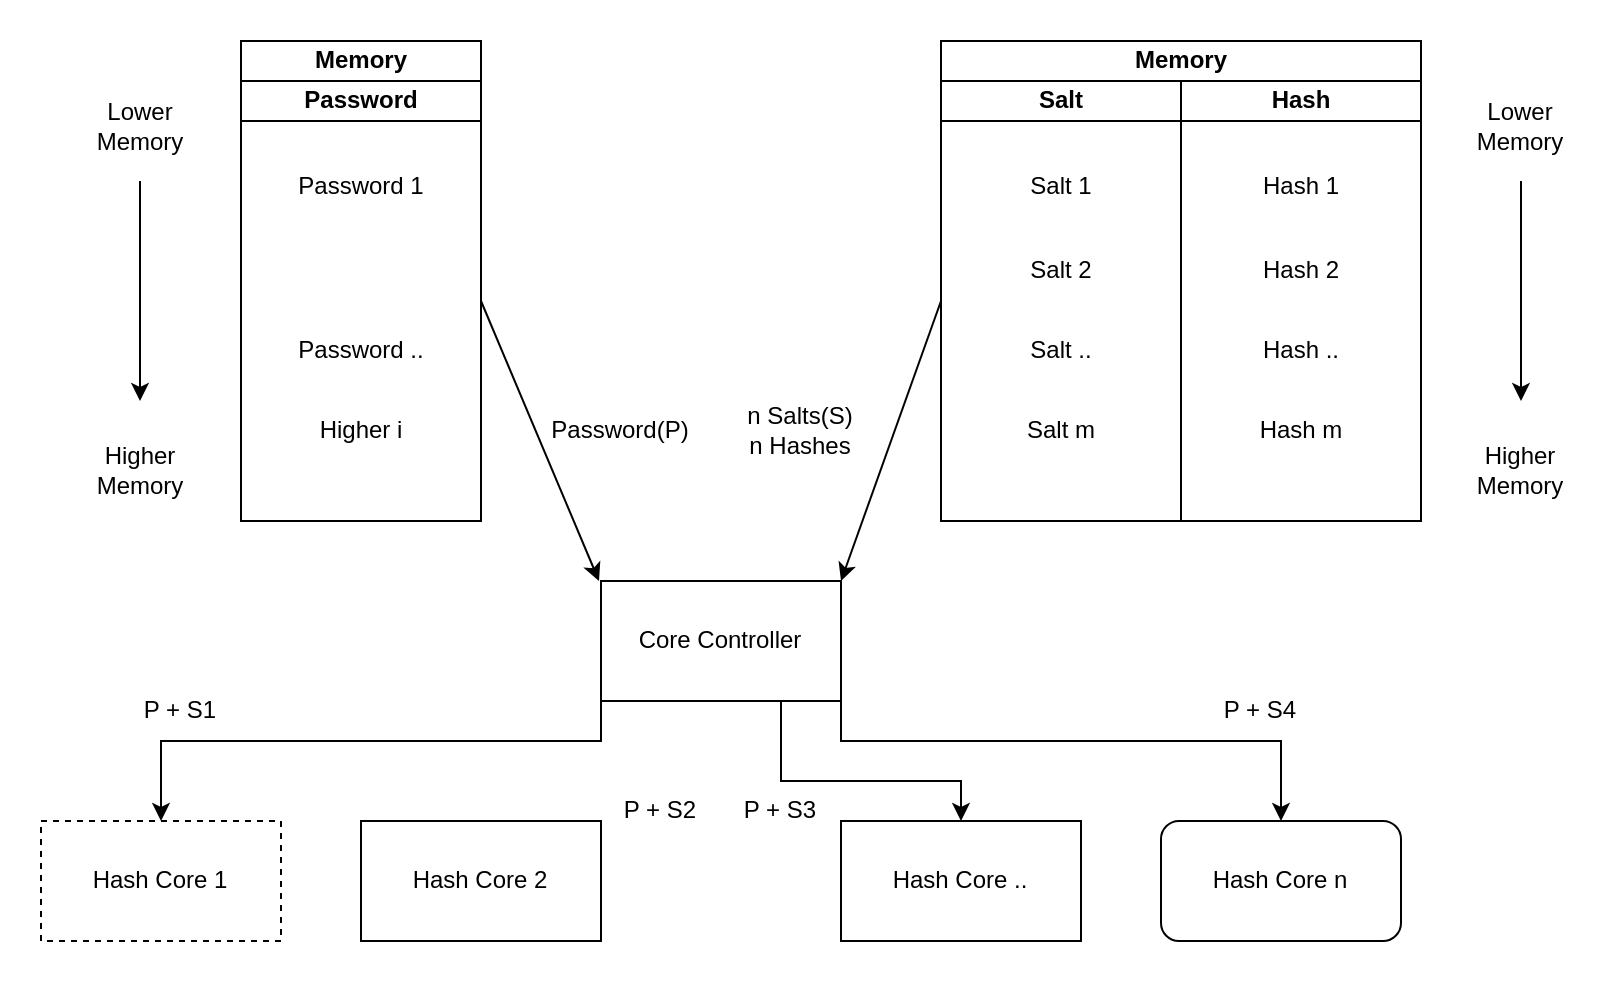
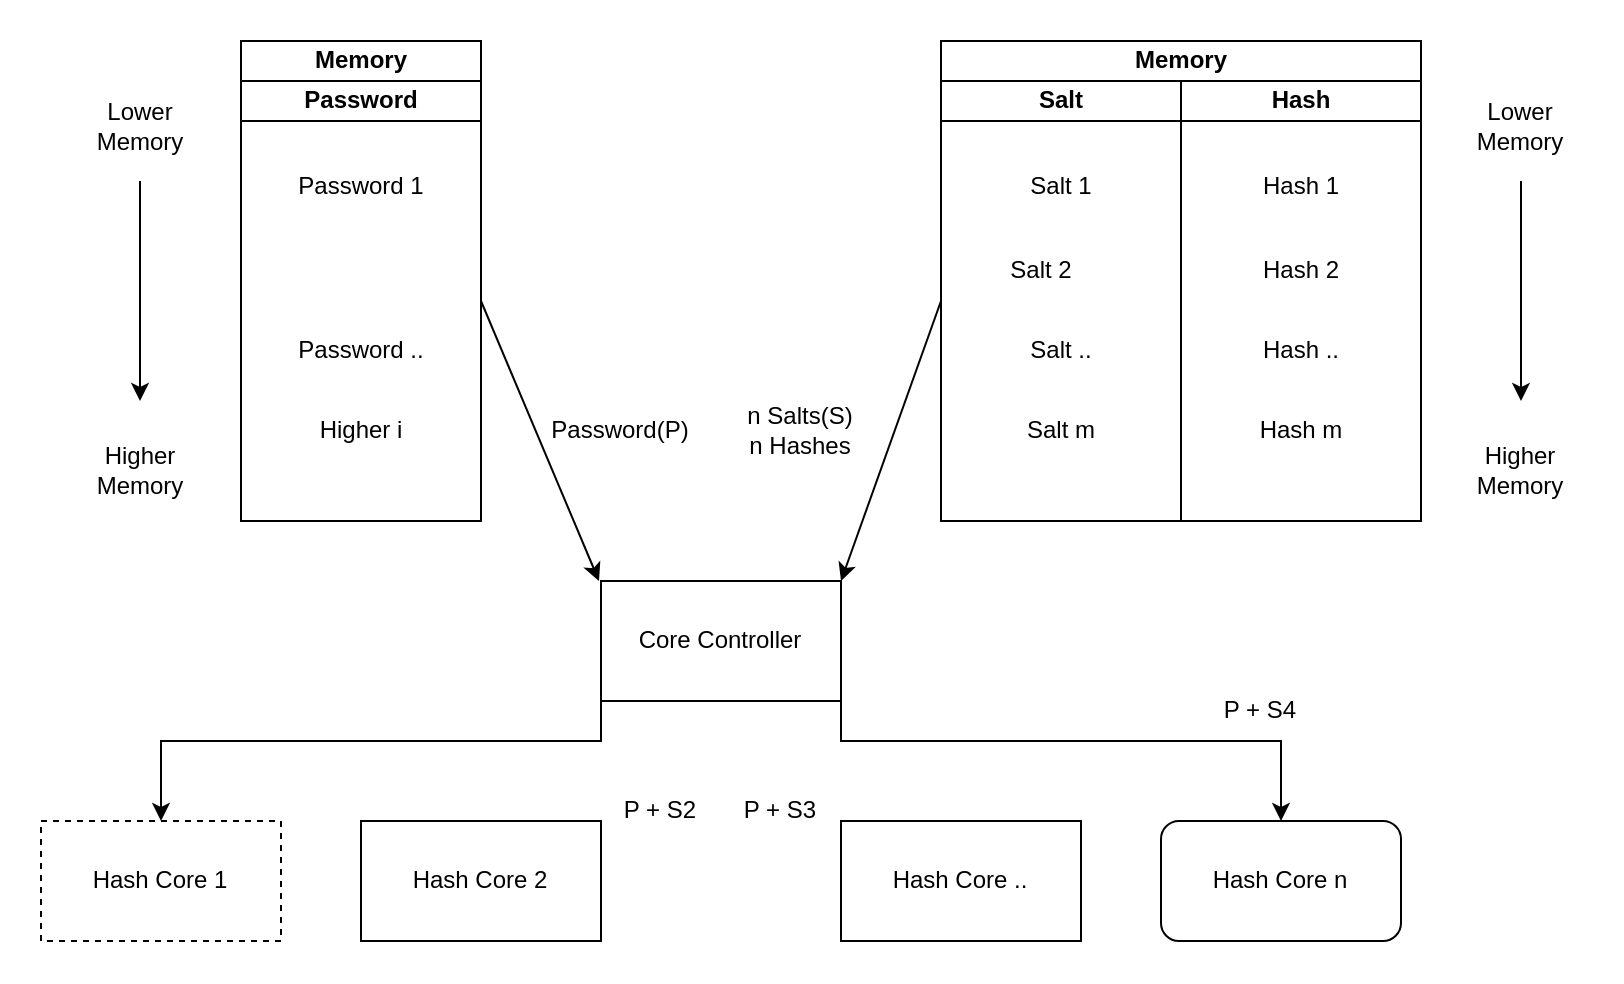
(1061, 271) -> (1041, 271)
(181, 711) -> none
(844, 781) -> none
